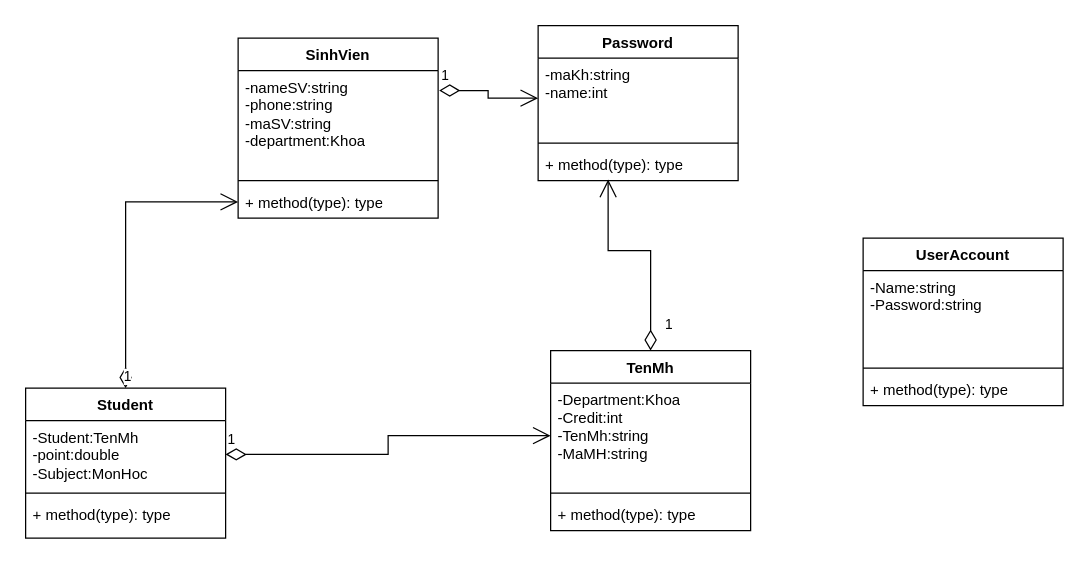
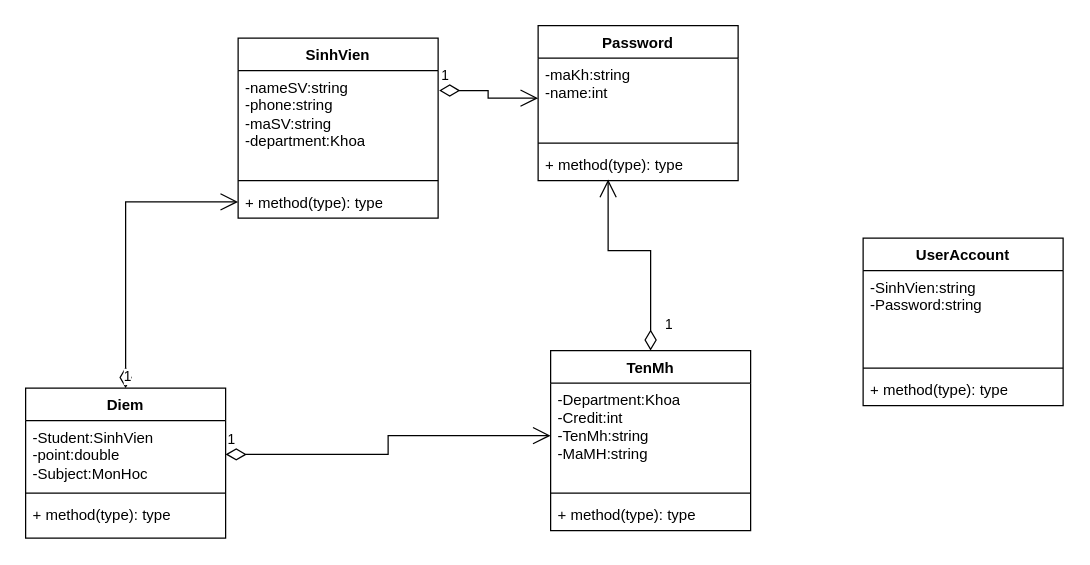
(934, 297) -> (934, 297)
(126, 406) -> (126, 406)
(94, 456) -> (99, 456)
